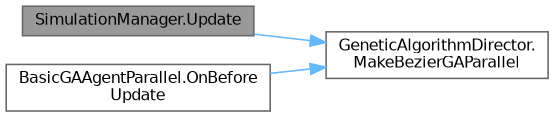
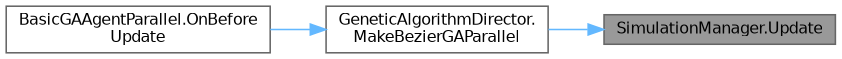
(282, 37) -> (568, 30)
